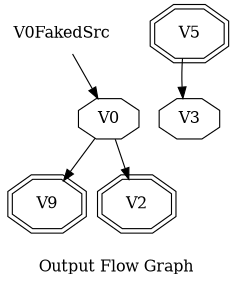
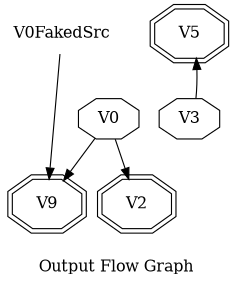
(82, 71) -> (55, 111)
(182, 73) -> (197, 84)
